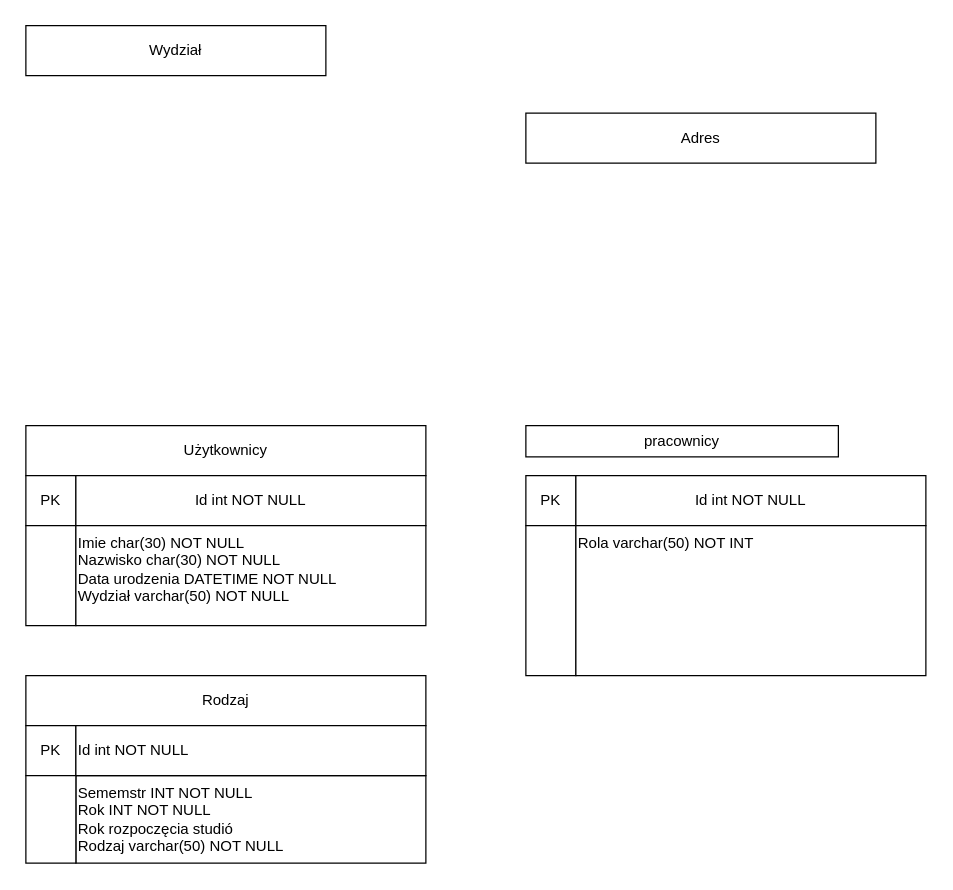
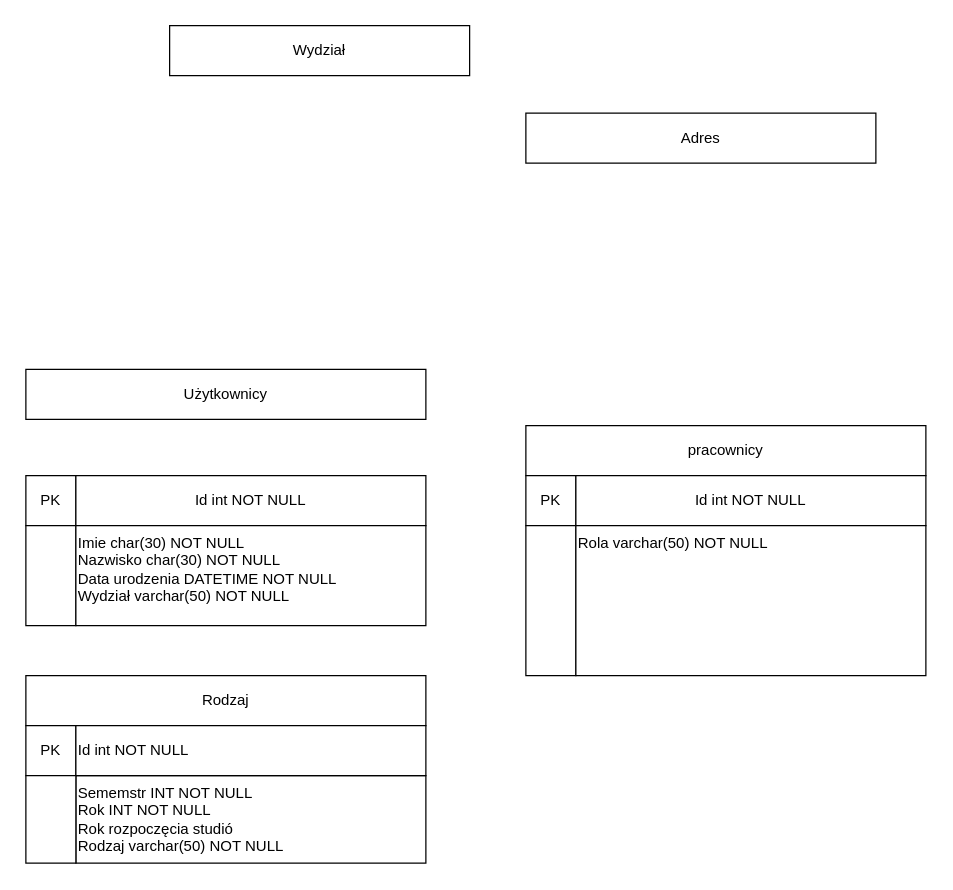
(176, 51) -> (319, 51)
(682, 441) -> (726, 451)
(226, 451) -> (226, 394)
(671, 543) -> (675, 543)
